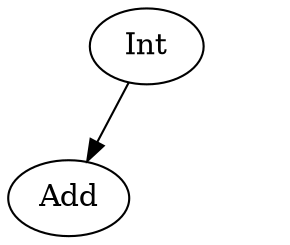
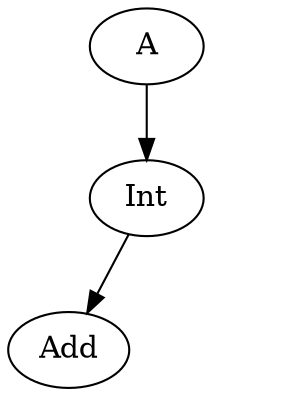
none -> (147, 46)
